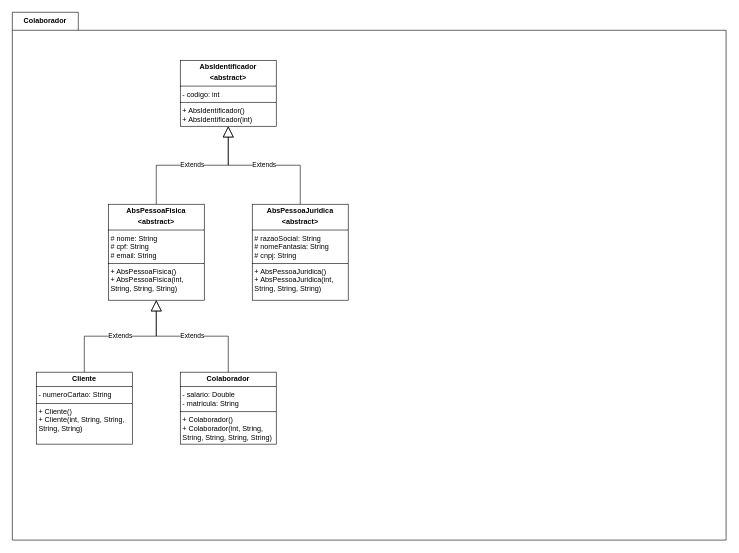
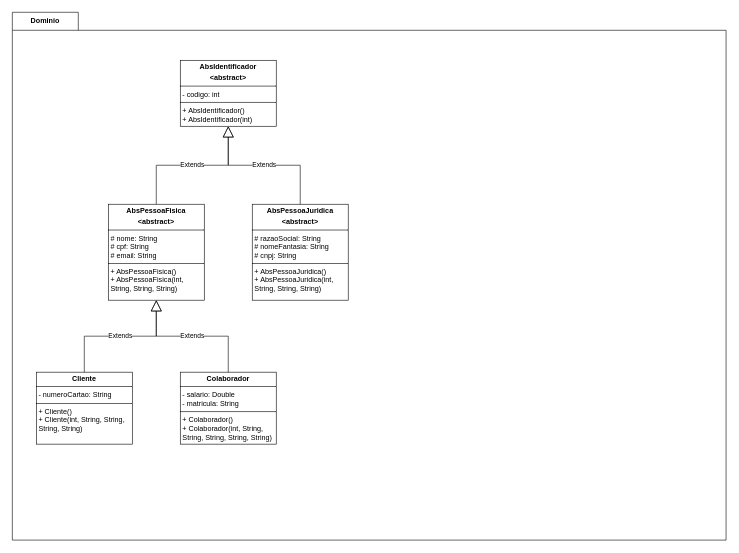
(45, 21) -> (45, 21)
